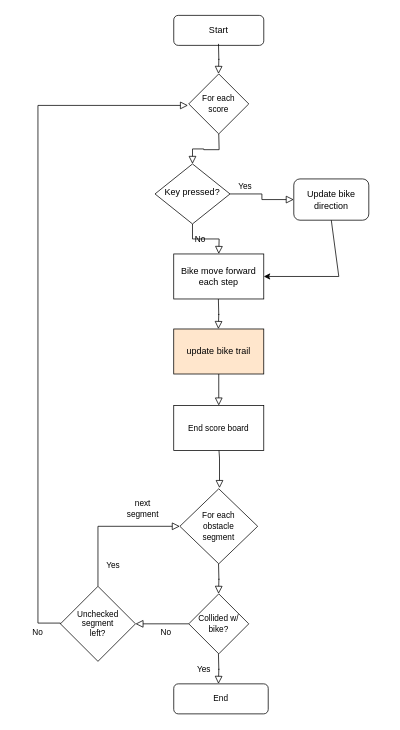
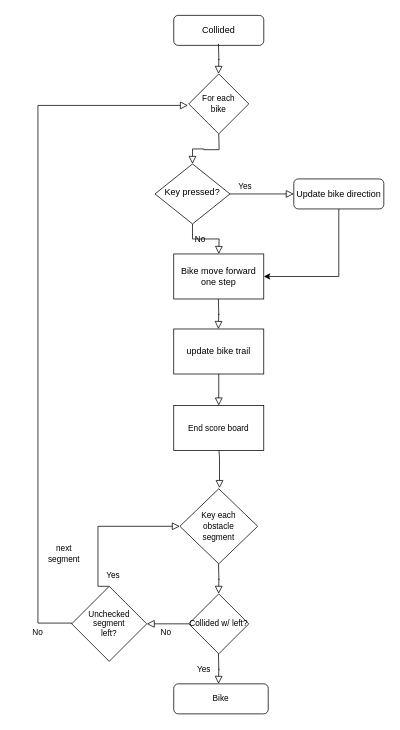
(219, 30) -> (219, 30)
(219, 104) -> (219, 104)
(331, 200) -> (339, 194)
(219, 276) -> (219, 276)
(219, 351) -> (219, 351)
(143, 509) -> (64, 554)
(219, 526) -> (219, 526)
(98, 624) -> (109, 624)
(219, 624) -> (219, 624)
(221, 699) -> (221, 699)
